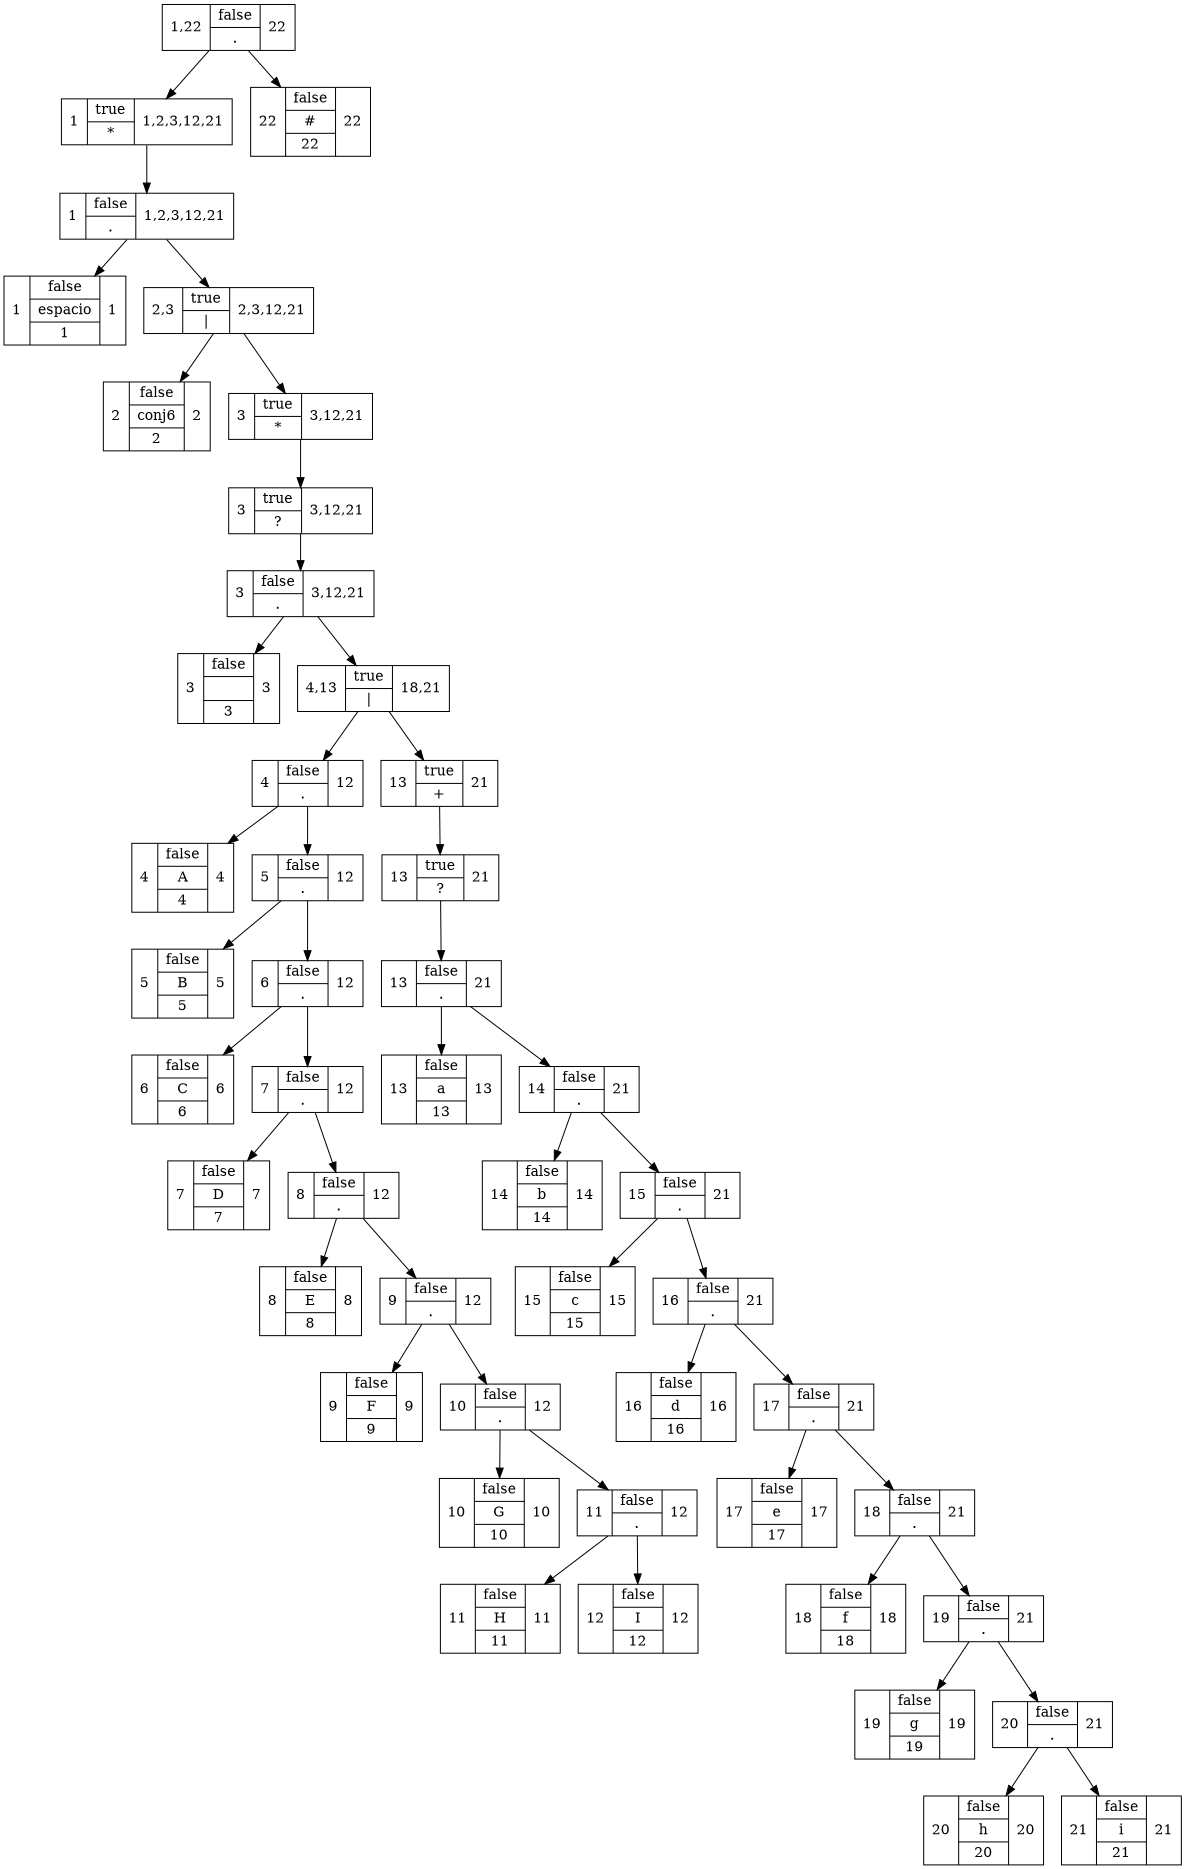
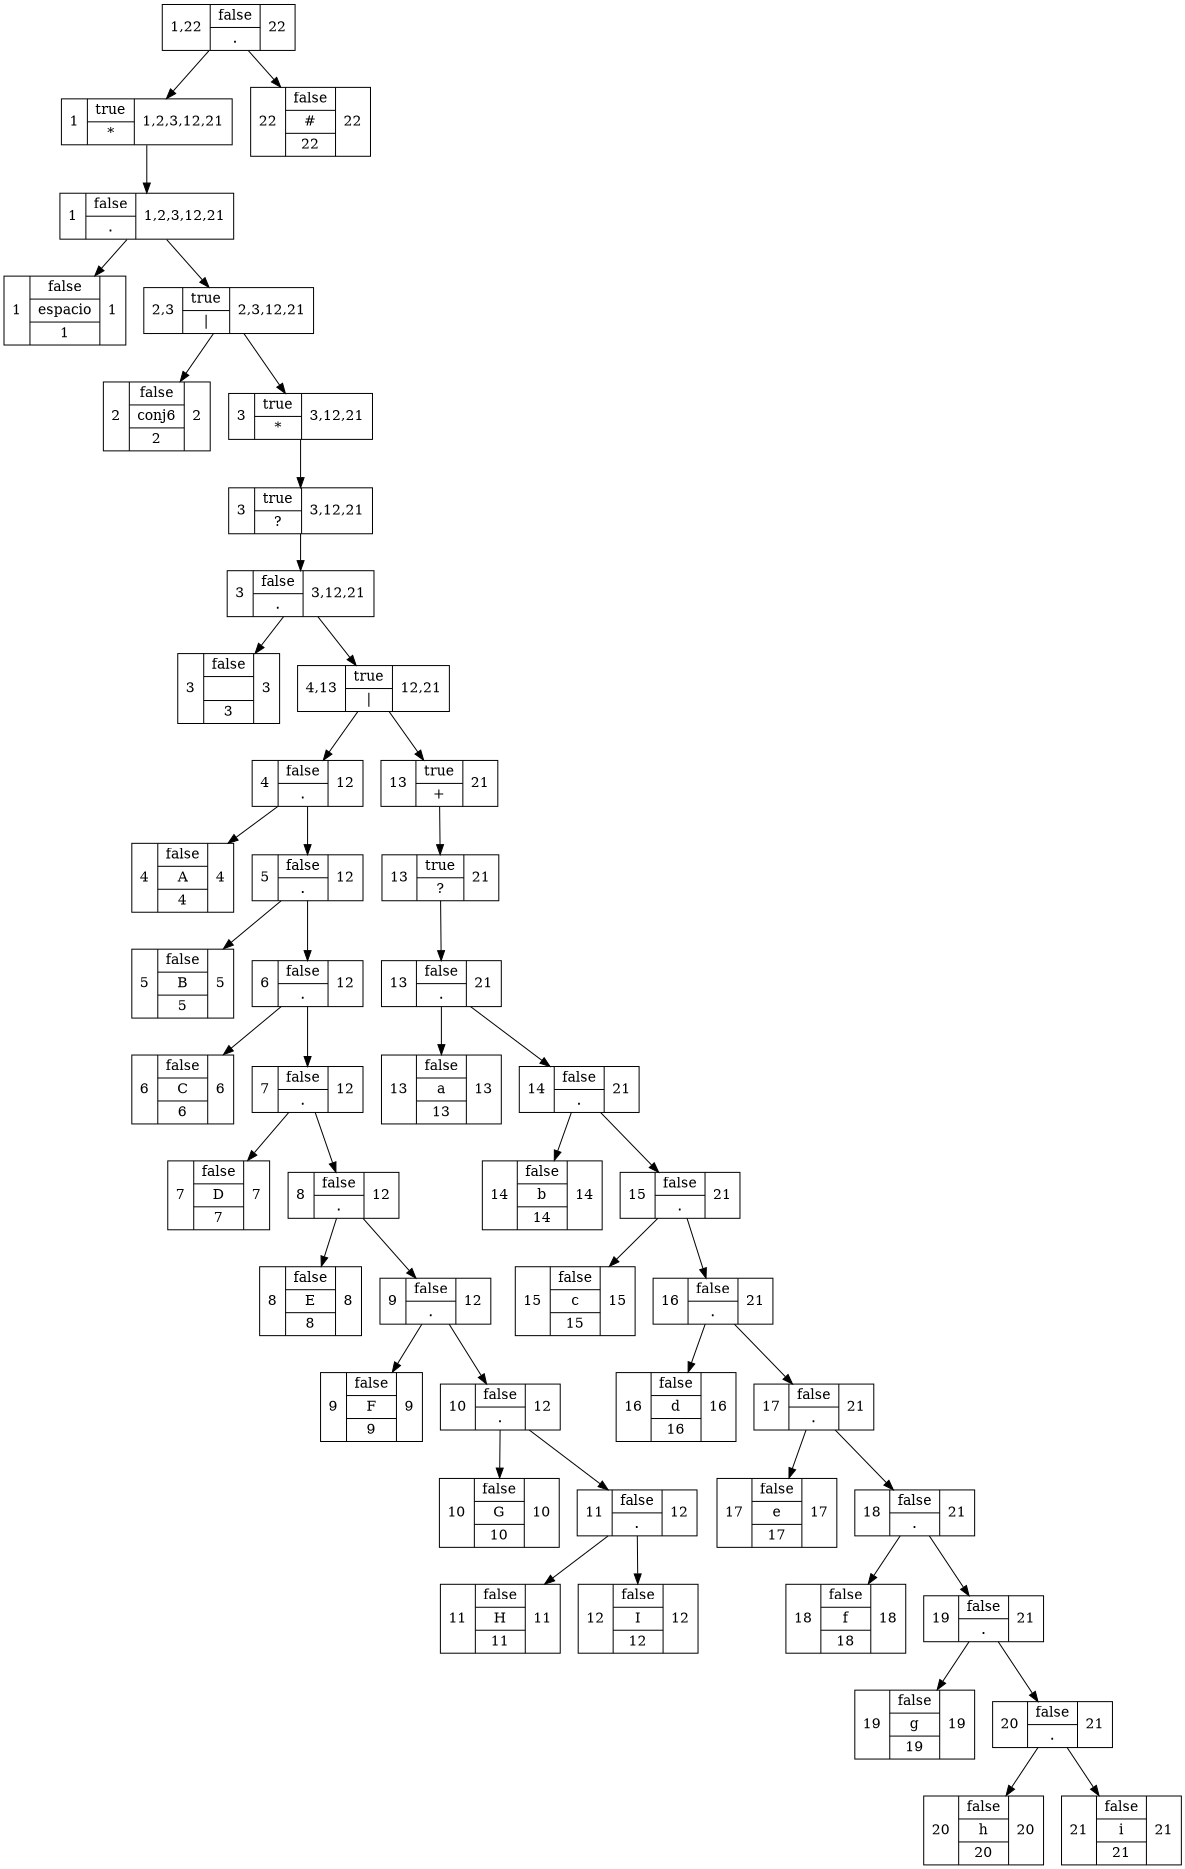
(421, 688) -> (421, 688)
